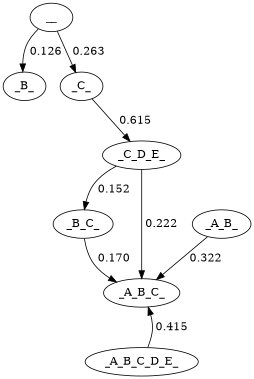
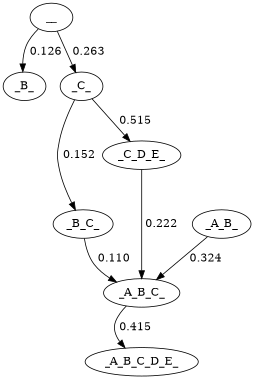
(134, 121) -> (134, 121)
(97, 180) -> (58, 151)
(112, 258) -> (112, 258)
(204, 258) -> (204, 258)
(152, 331) -> (115, 323)
